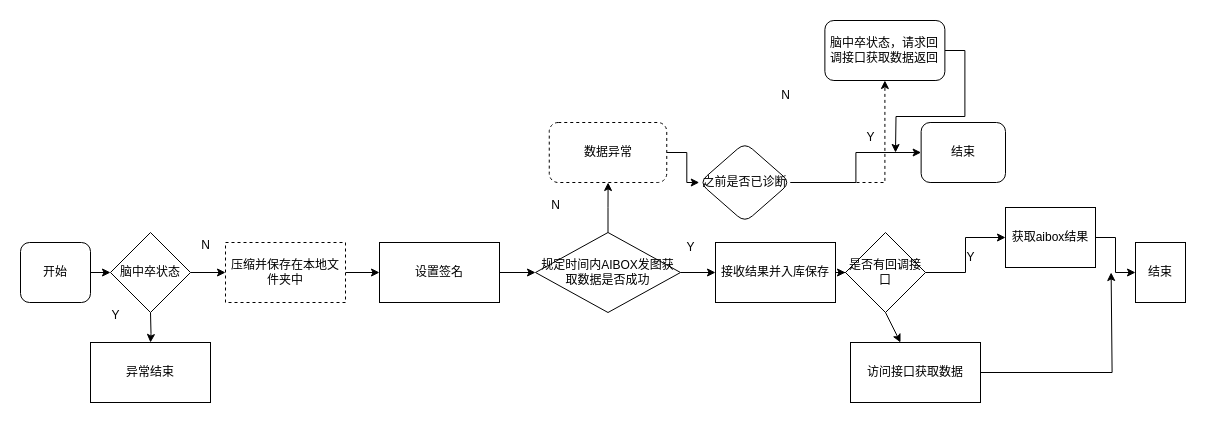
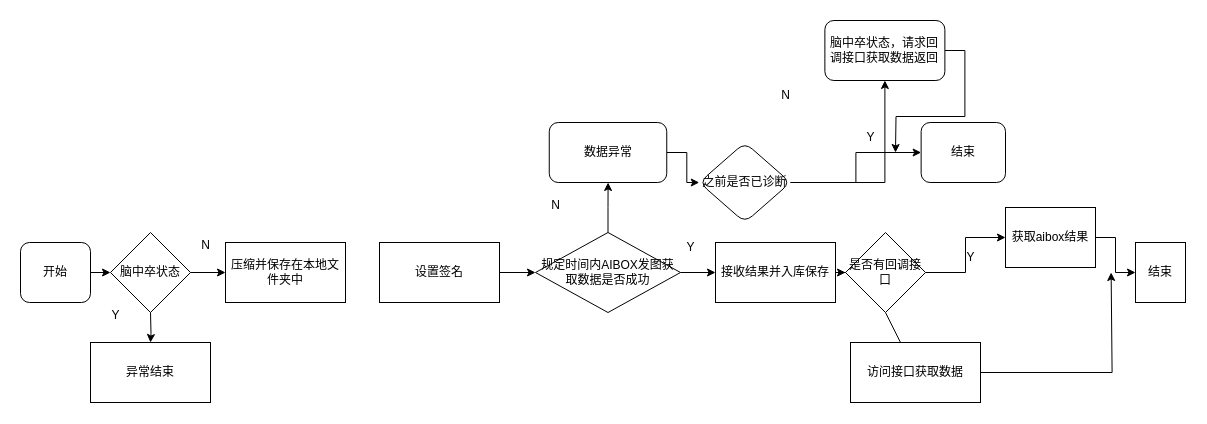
(885, 150) -> (885, 150)
(608, 153) -> (608, 153)
(286, 273) -> (286, 273)
(365, 273) -> none
(897, 335) -> (898, 338)
